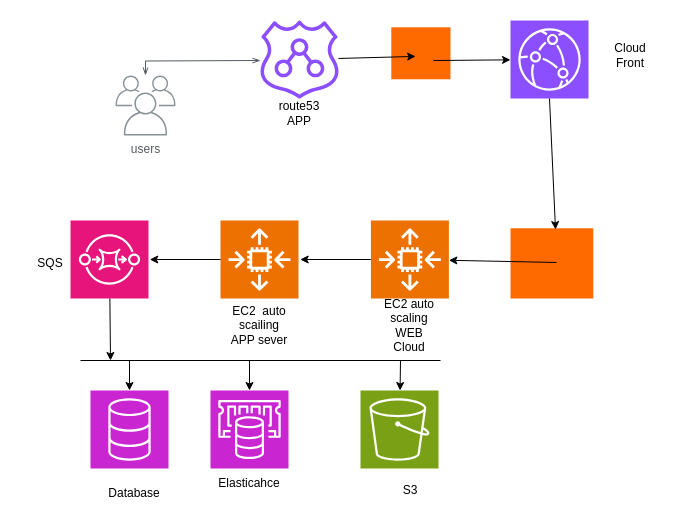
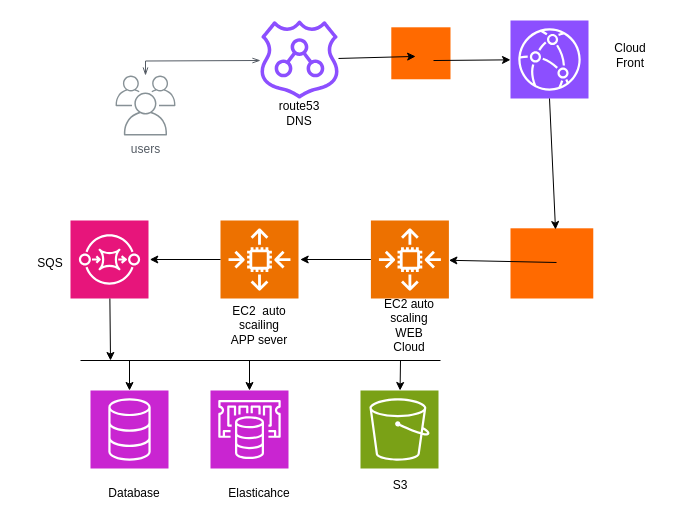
(300, 114) -> (300, 114)
(250, 484) -> (260, 494)
(411, 491) -> (401, 486)
